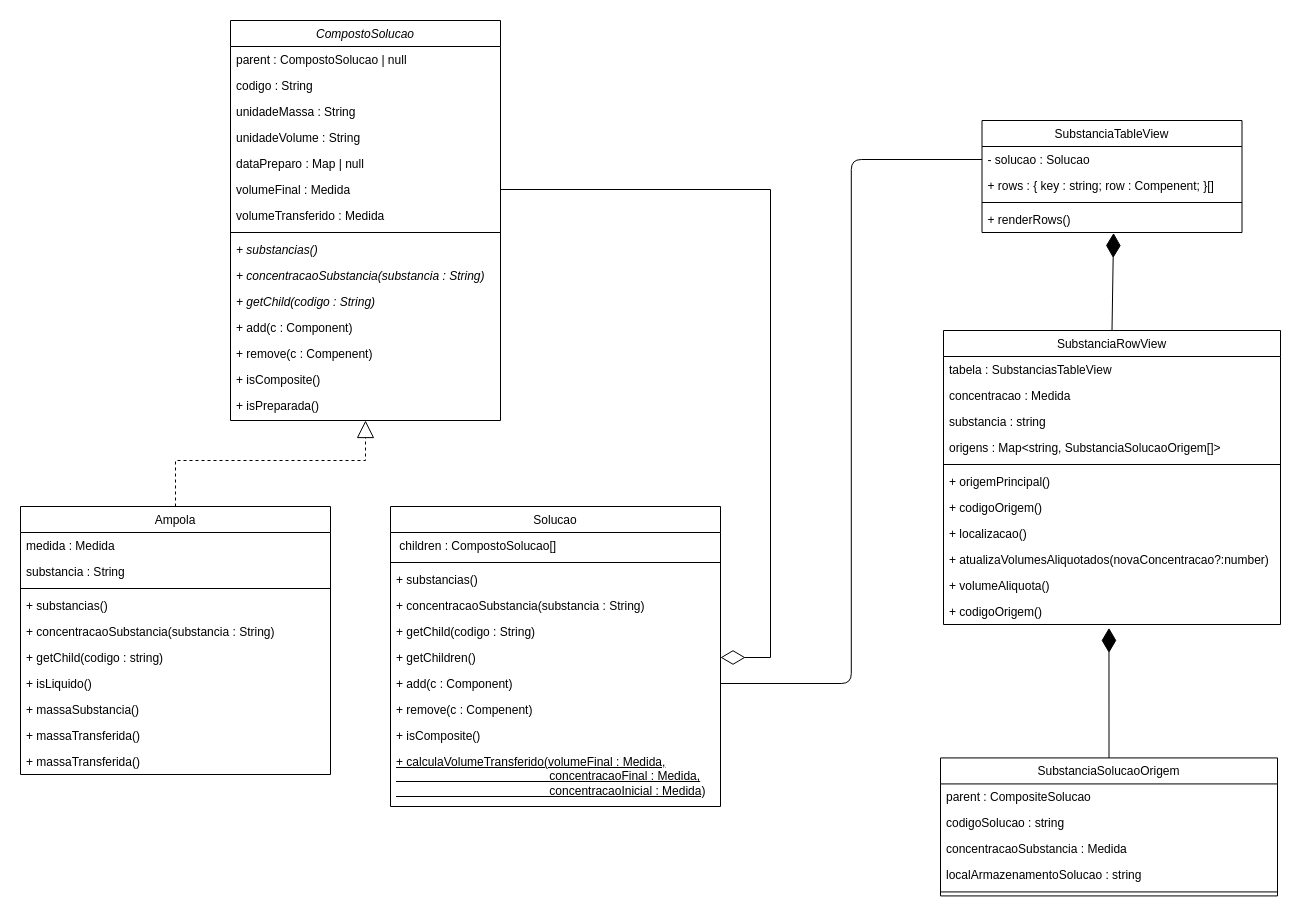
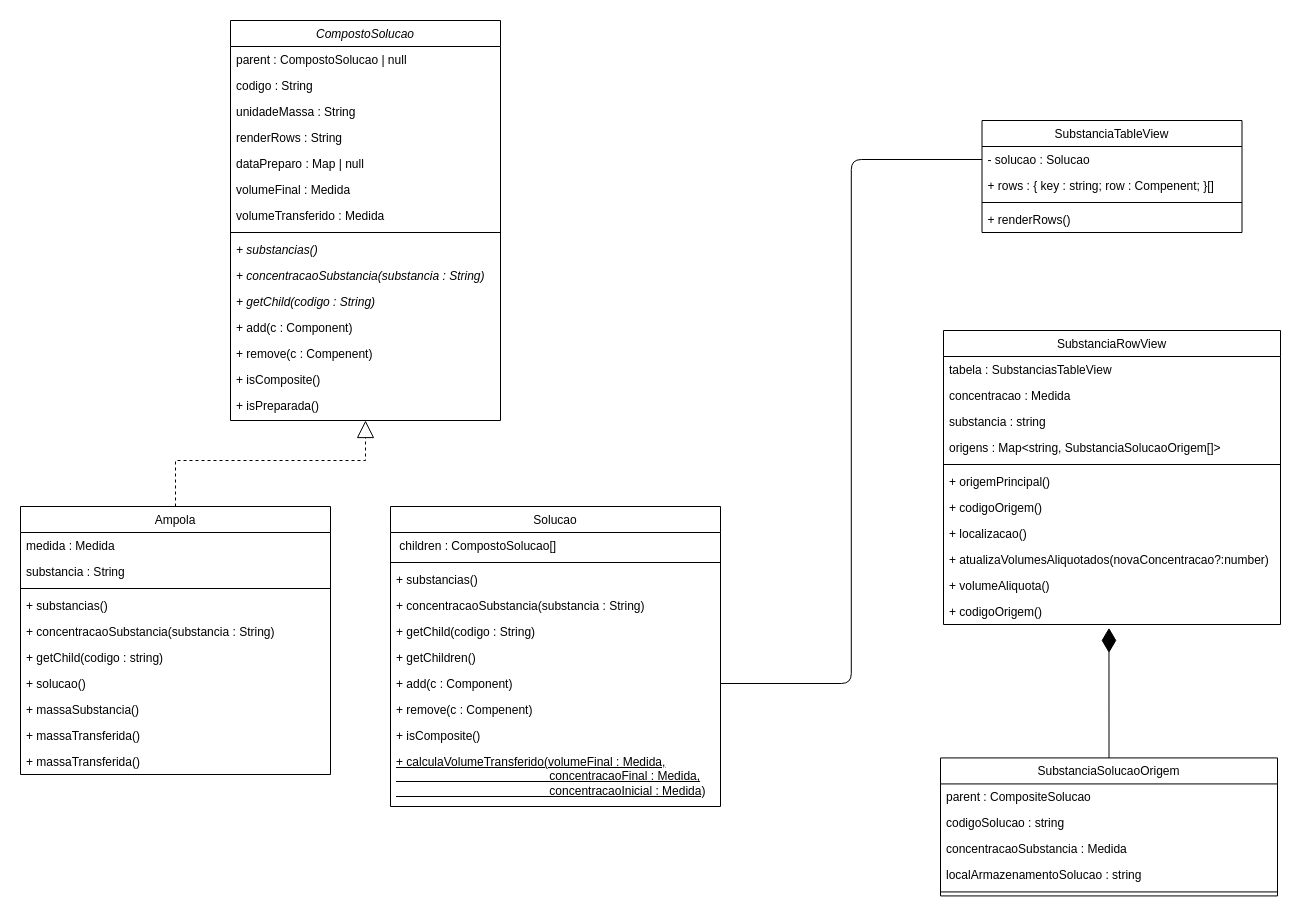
(301, 138) -> (294, 138)
(1113, 293) -> none
(771, 303) -> none
(65, 684) -> (61, 684)
